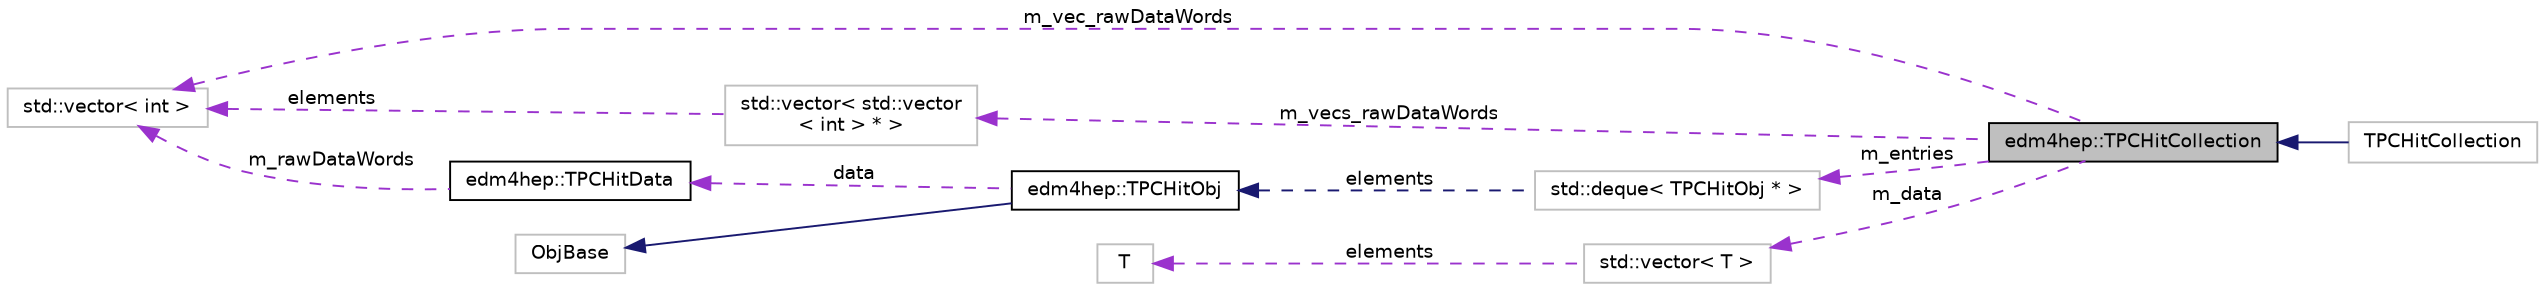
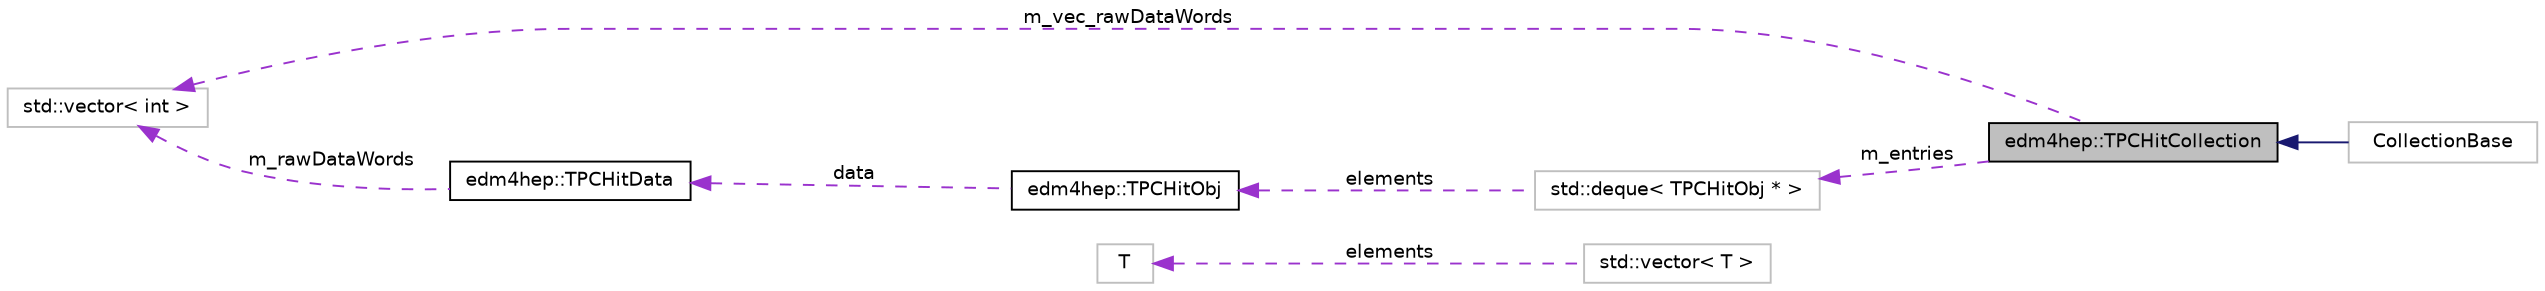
(851, 115) -> none
(2443, 142) -> (2443, 142)
(1397, 190) -> (1397, 190)
(1940, 210) -> none
(570, 254) -> none
